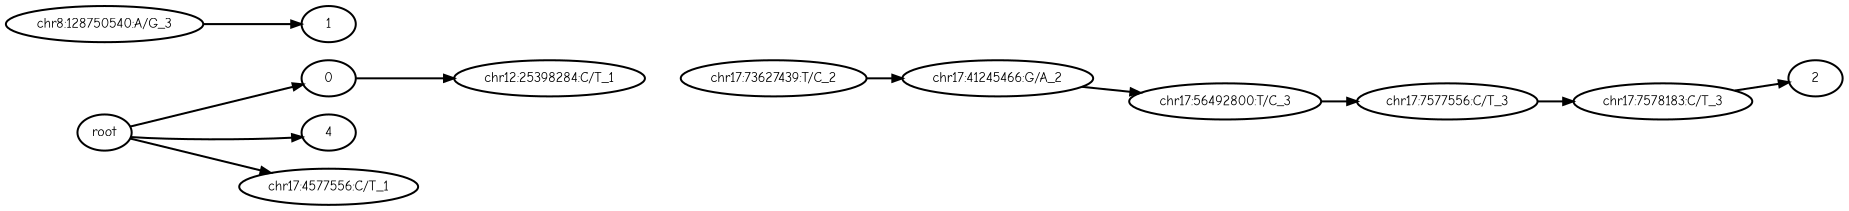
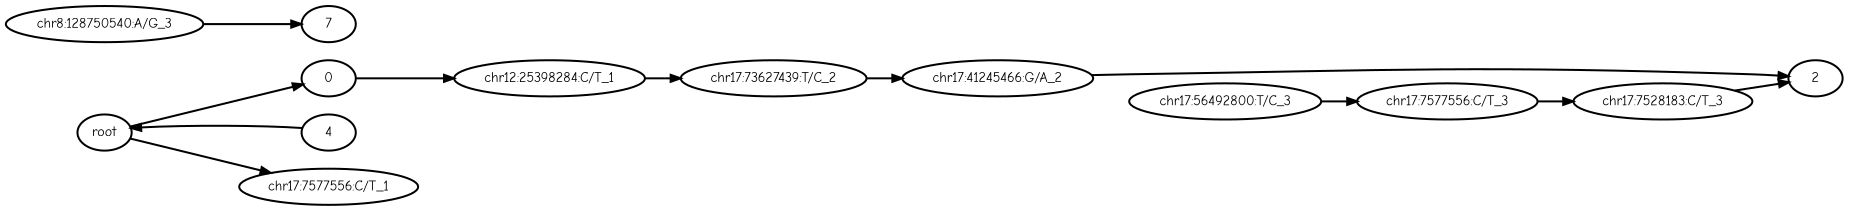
(329, 24) -> (329, 24)
none -> (658, 78)
(1106, 89) -> (1435, 69)
(1663, 101) -> (1663, 101)
(212, 139) -> (222, 126)
(329, 187) -> (329, 187)
